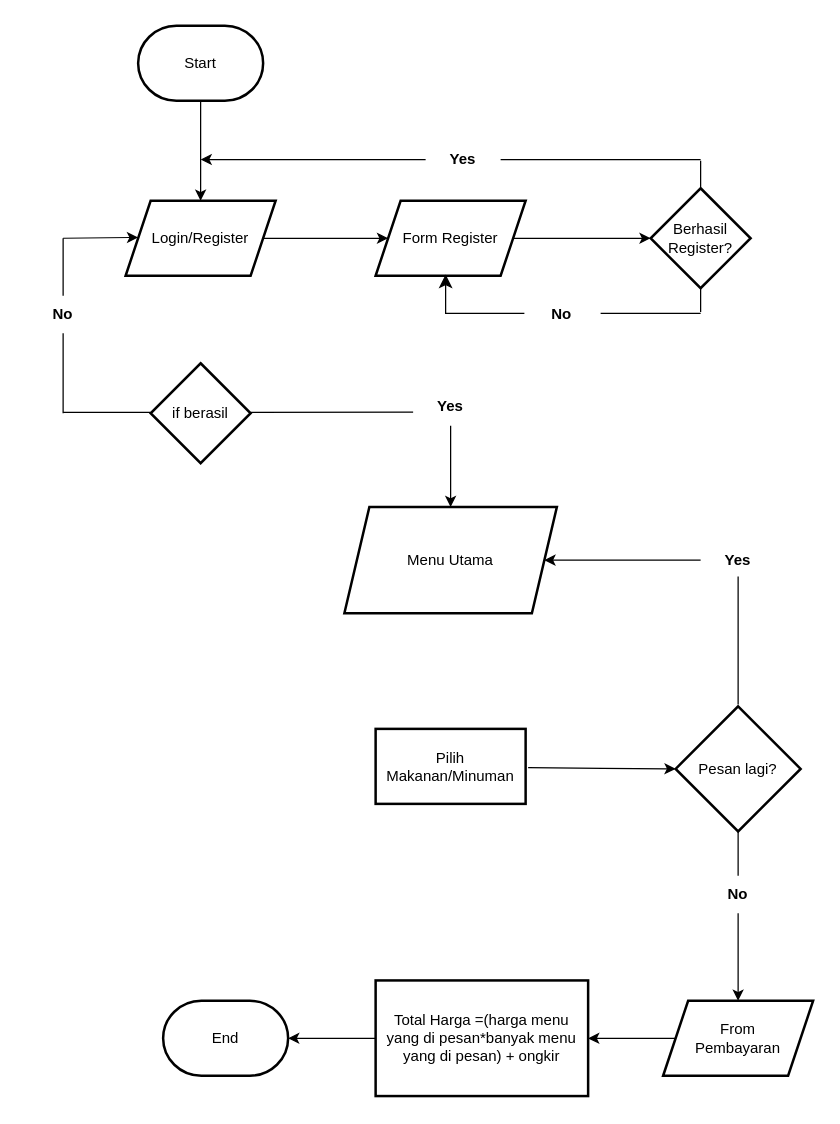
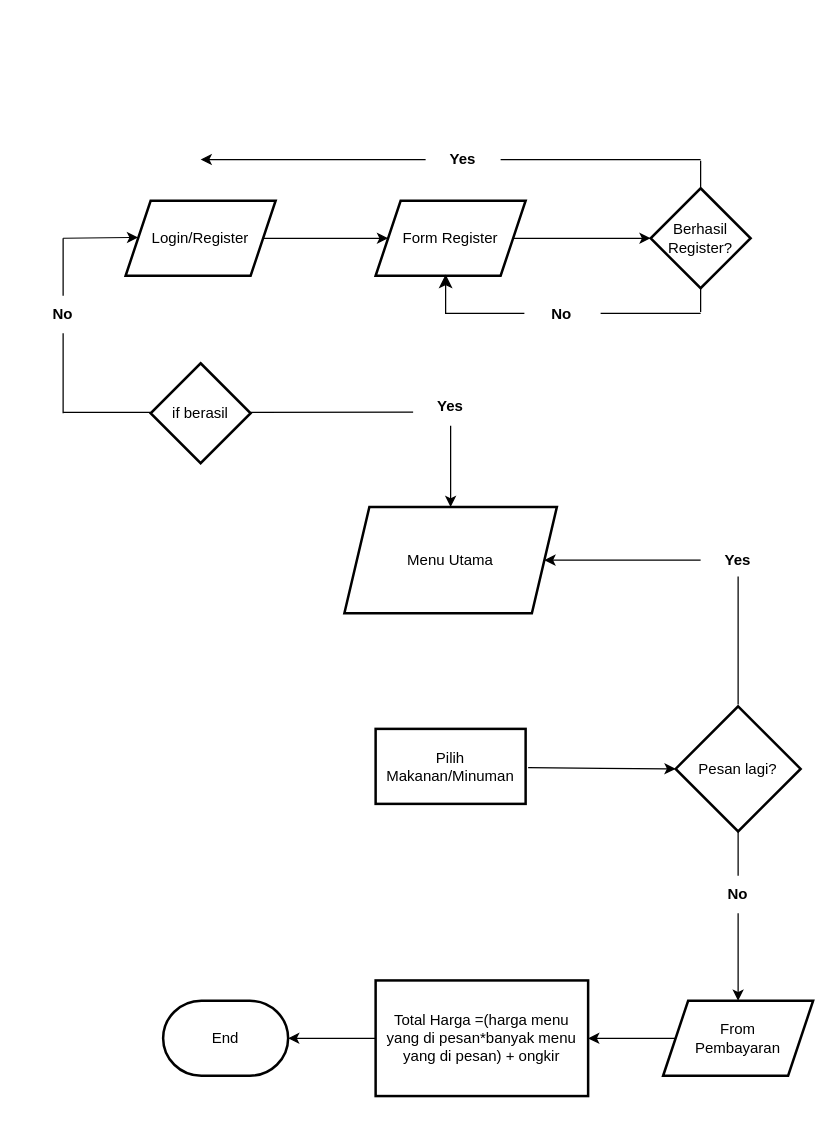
(201, 63) -> none
(201, 147) -> none
